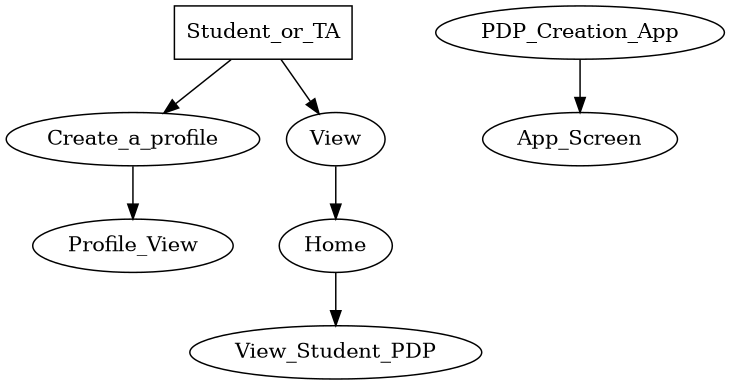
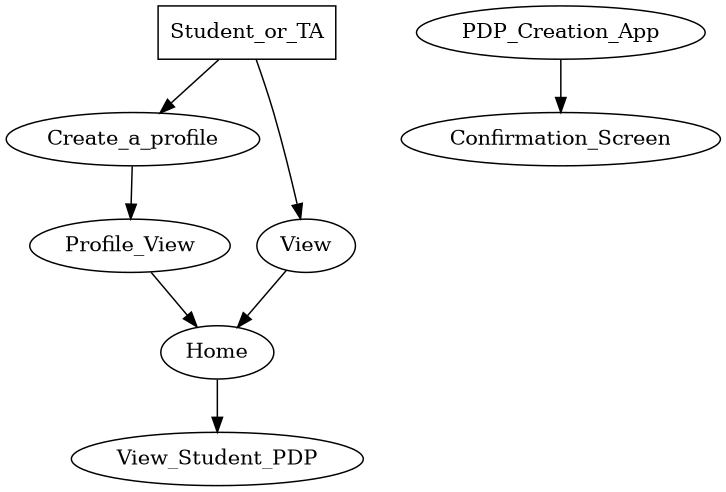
(580, 139) -> (561, 139)
none -> (169, 294)
